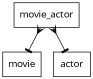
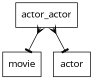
(47, 15) -> (47, 15)
